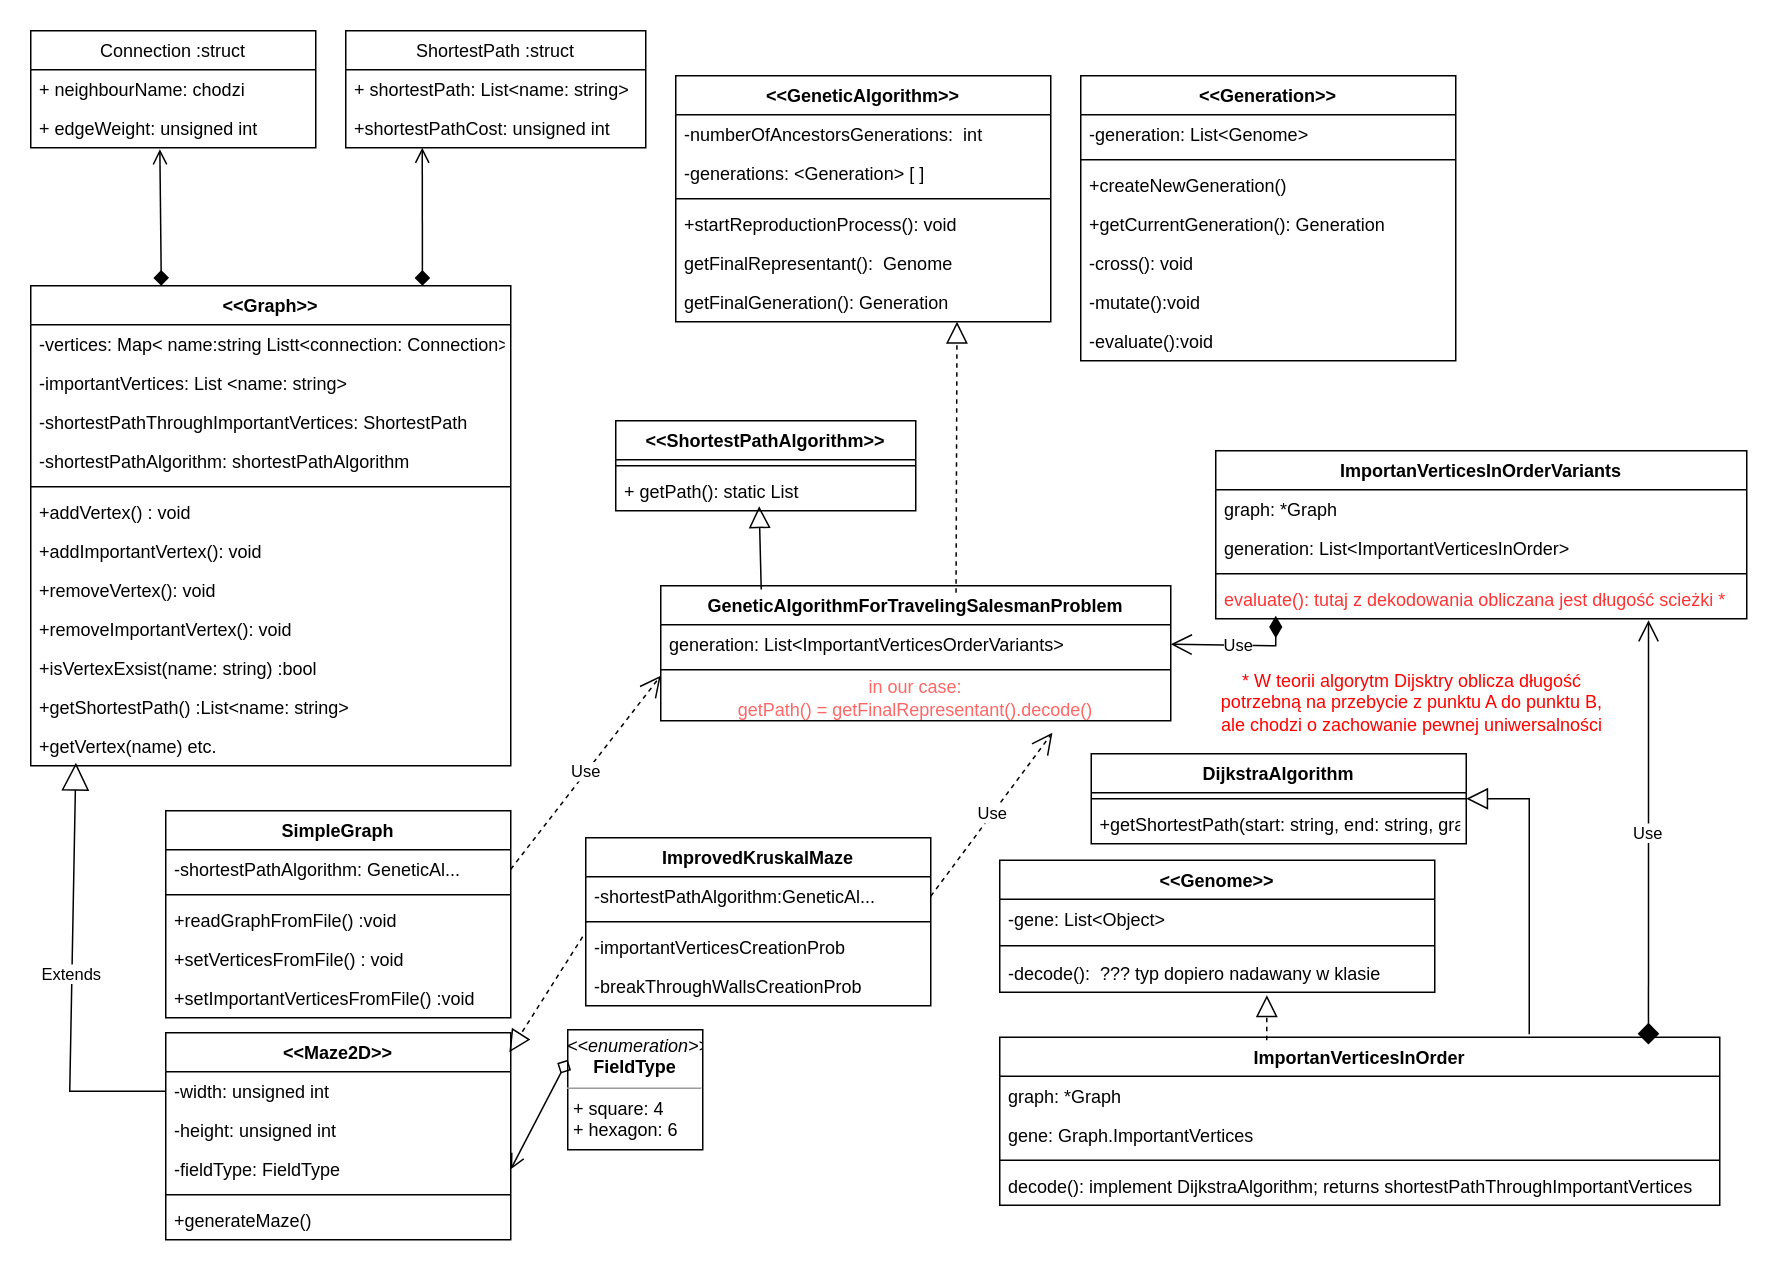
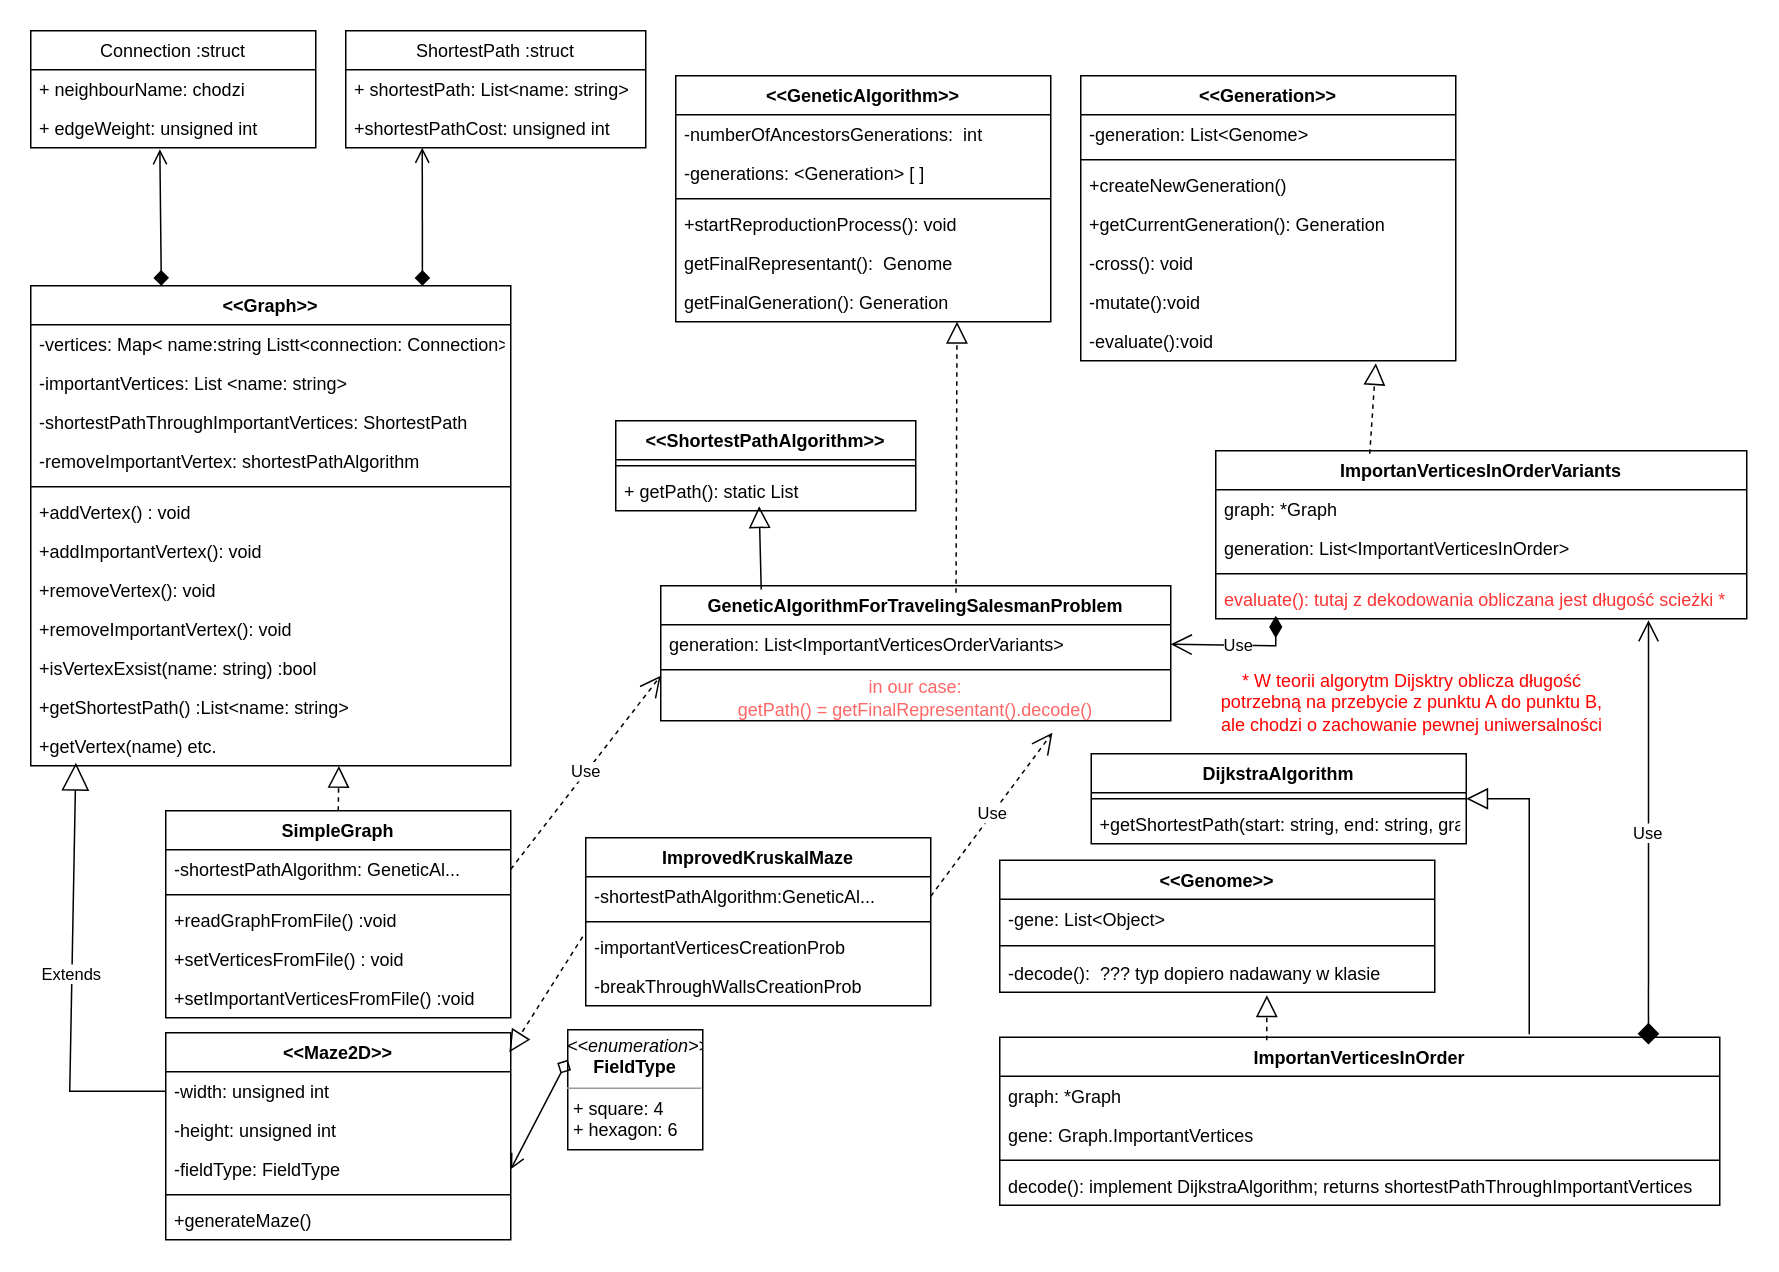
none -> (1372, 420)
(252, 462) -> (256, 462)
none -> (338, 799)
